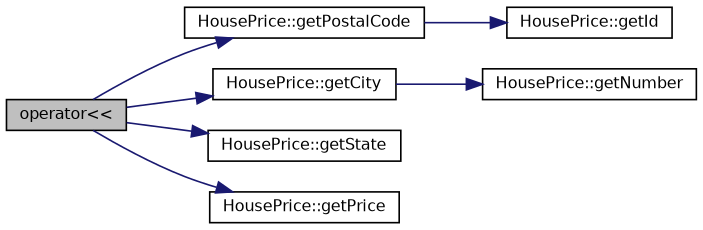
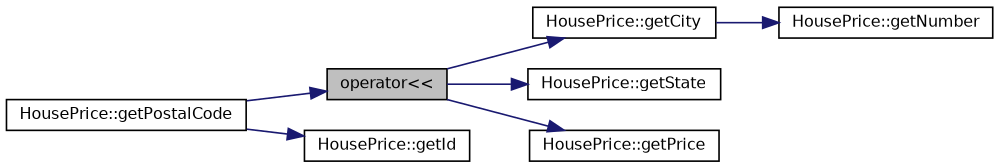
(153, 67) -> (279, 97)
